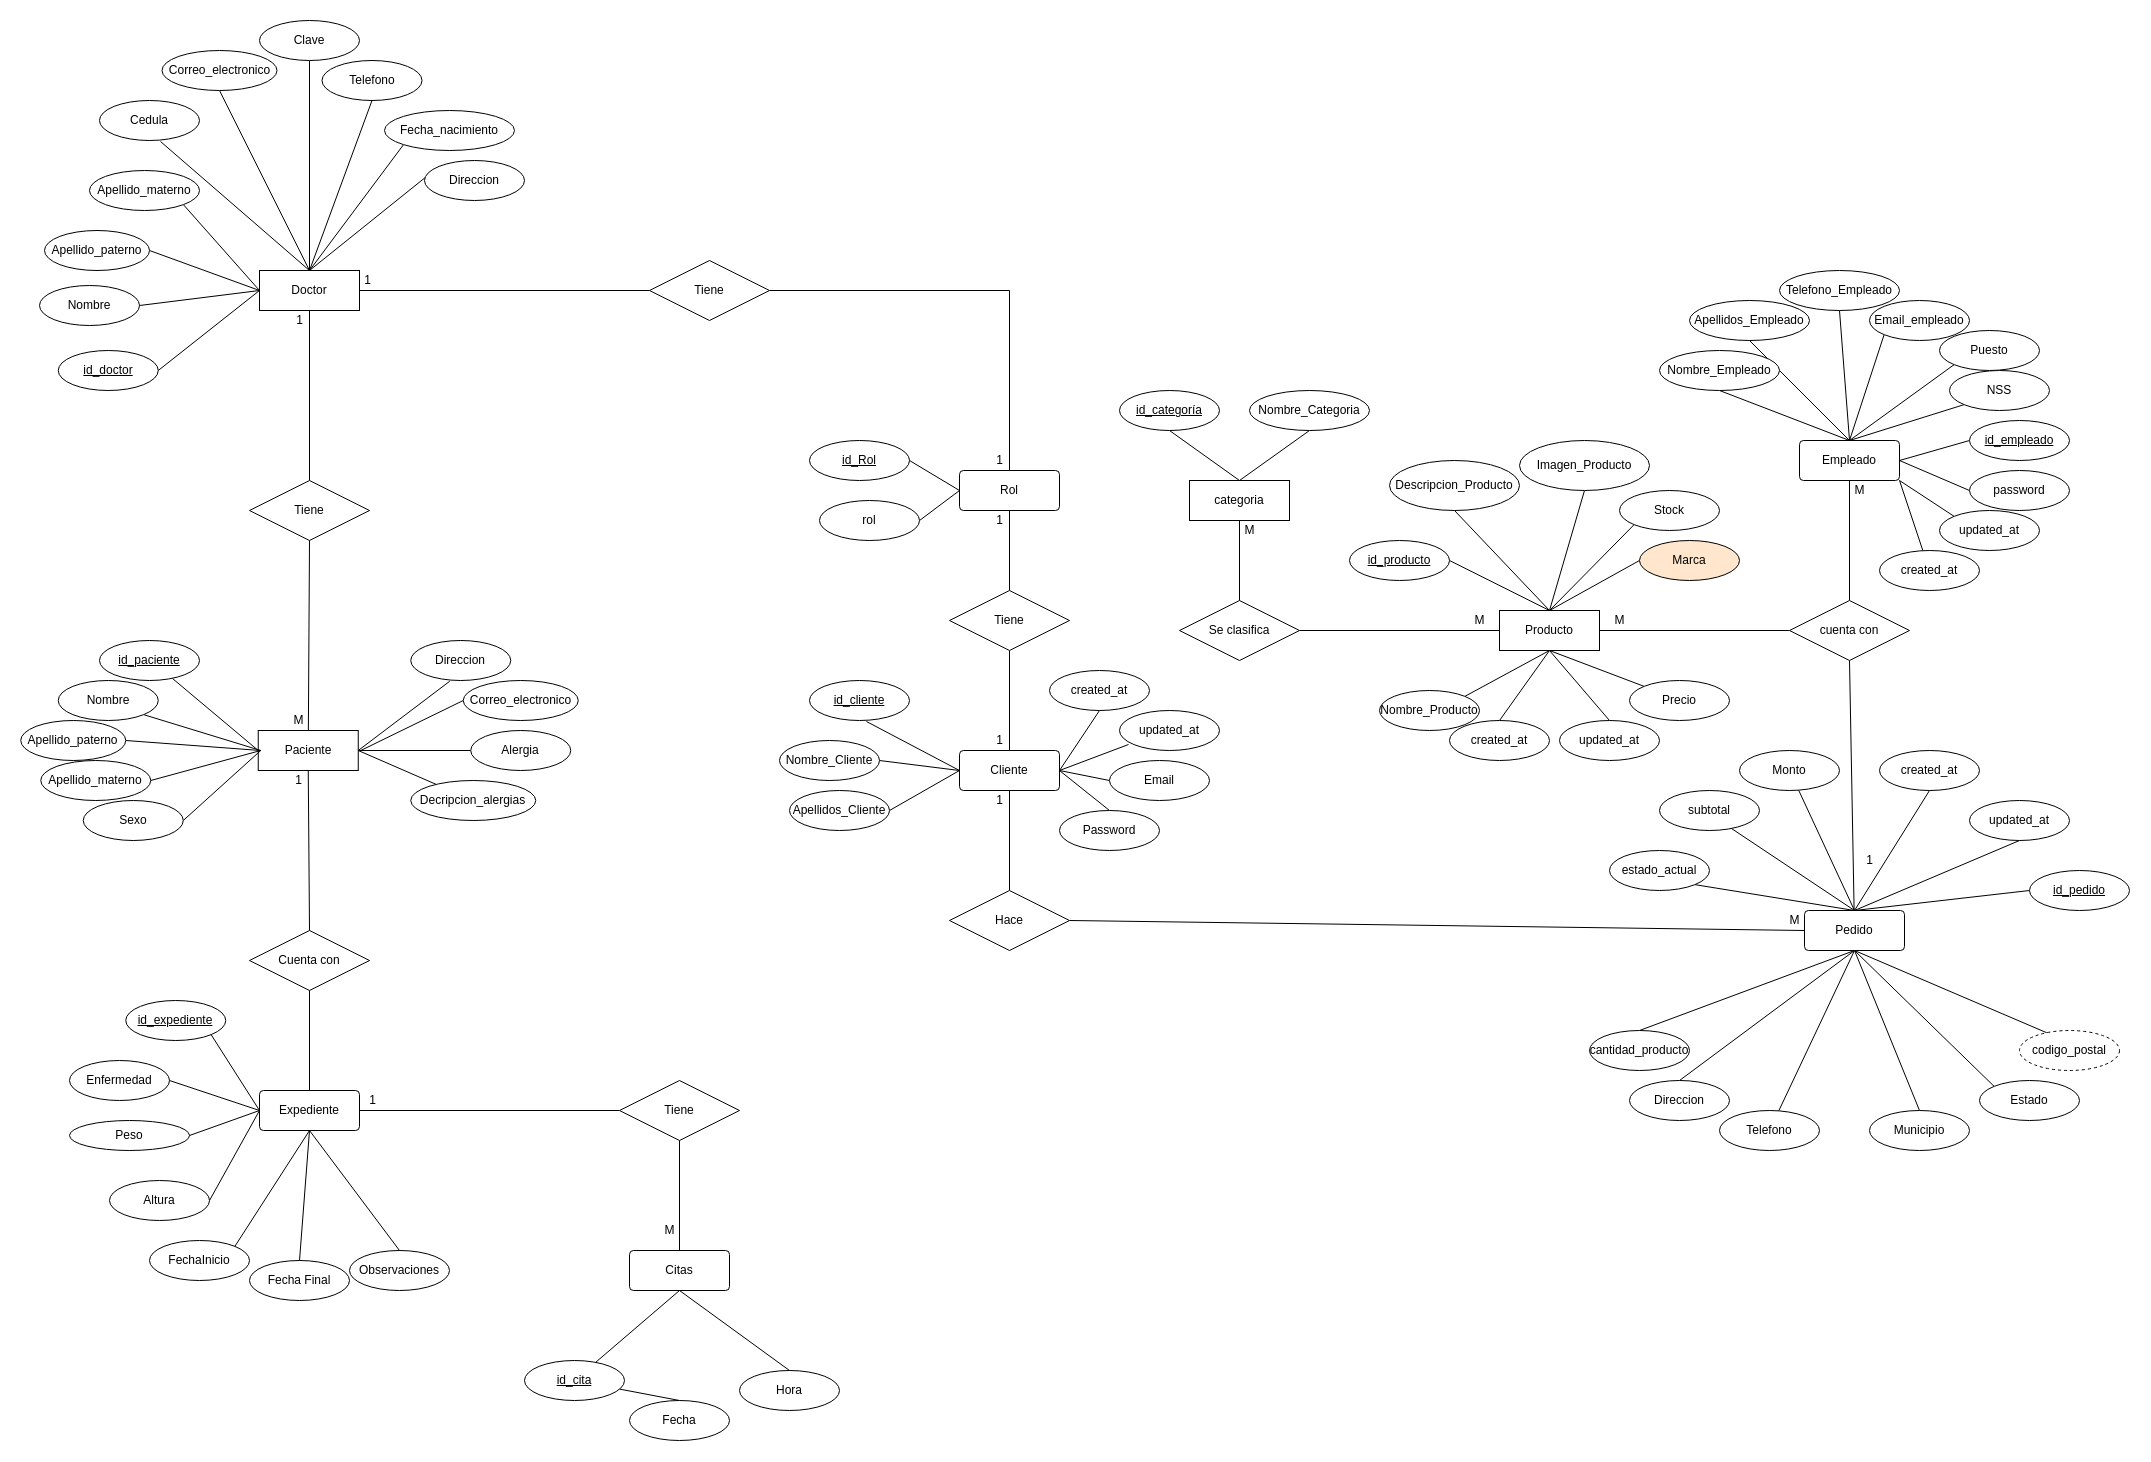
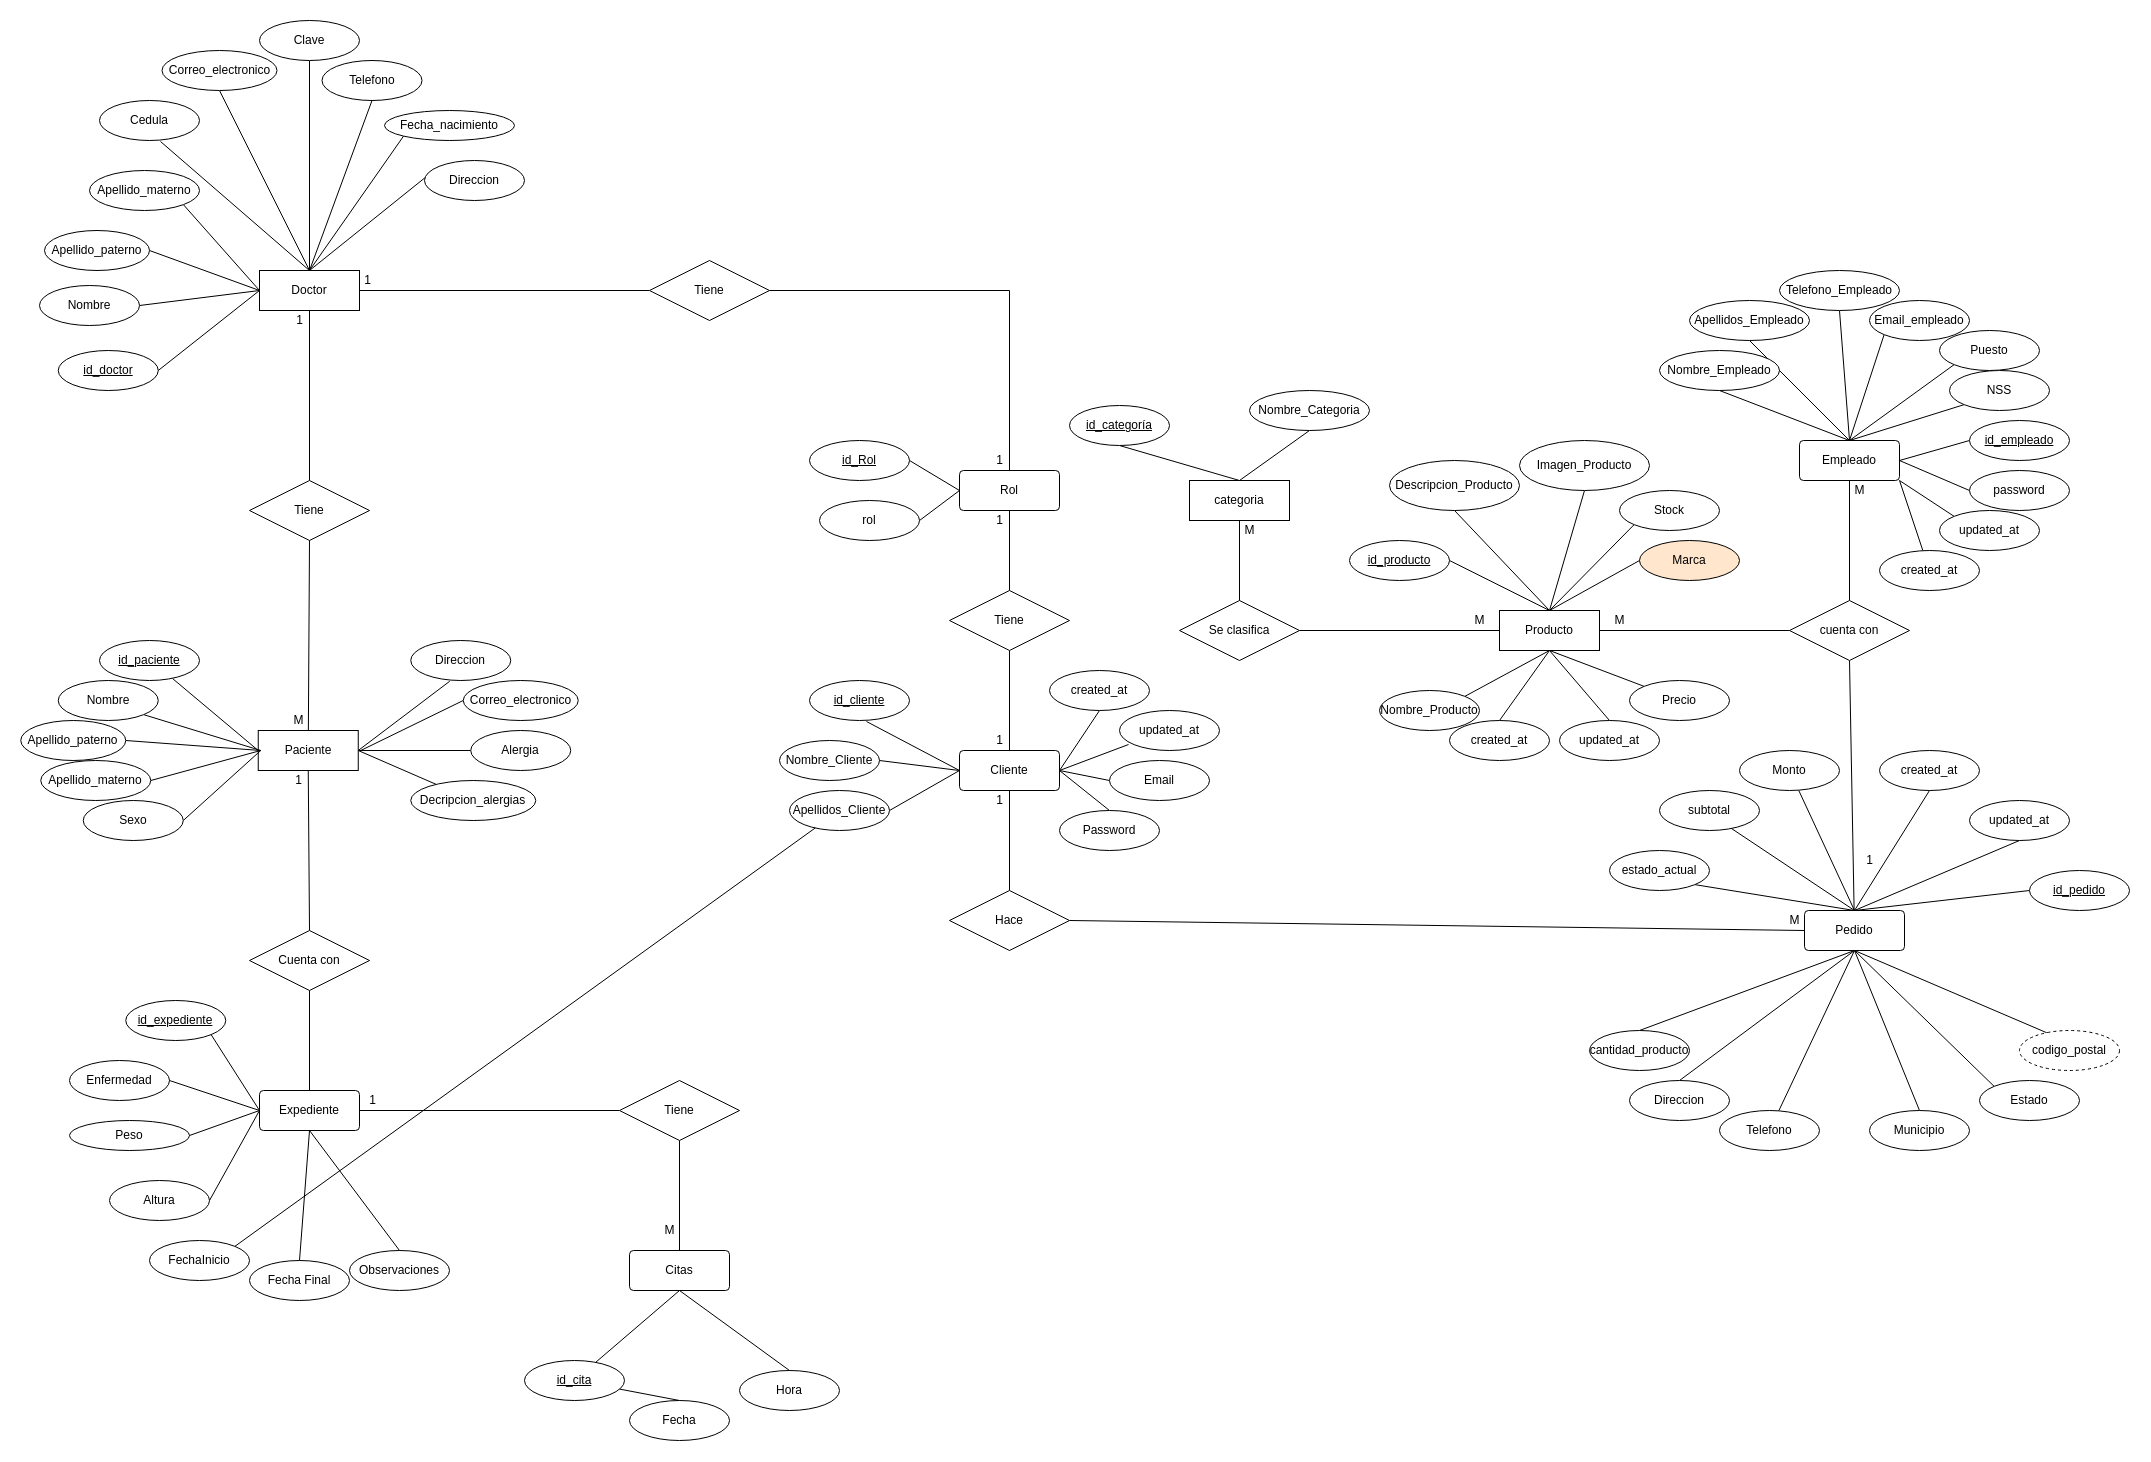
(450, 131) -> (450, 126)
(1170, 411) -> (1120, 426)
(271, 1191) -> (525, 1037)
